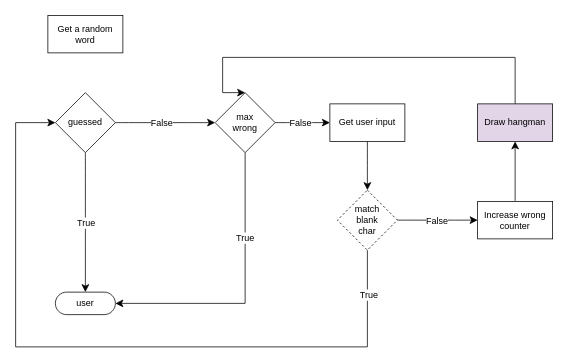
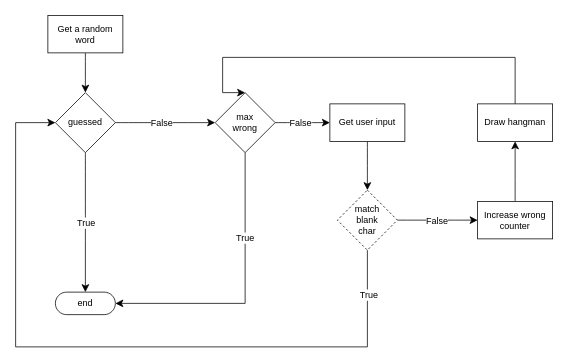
none -> (85, 69)
(515, 123) -> (515, 123)
(85, 303) -> (85, 303)
